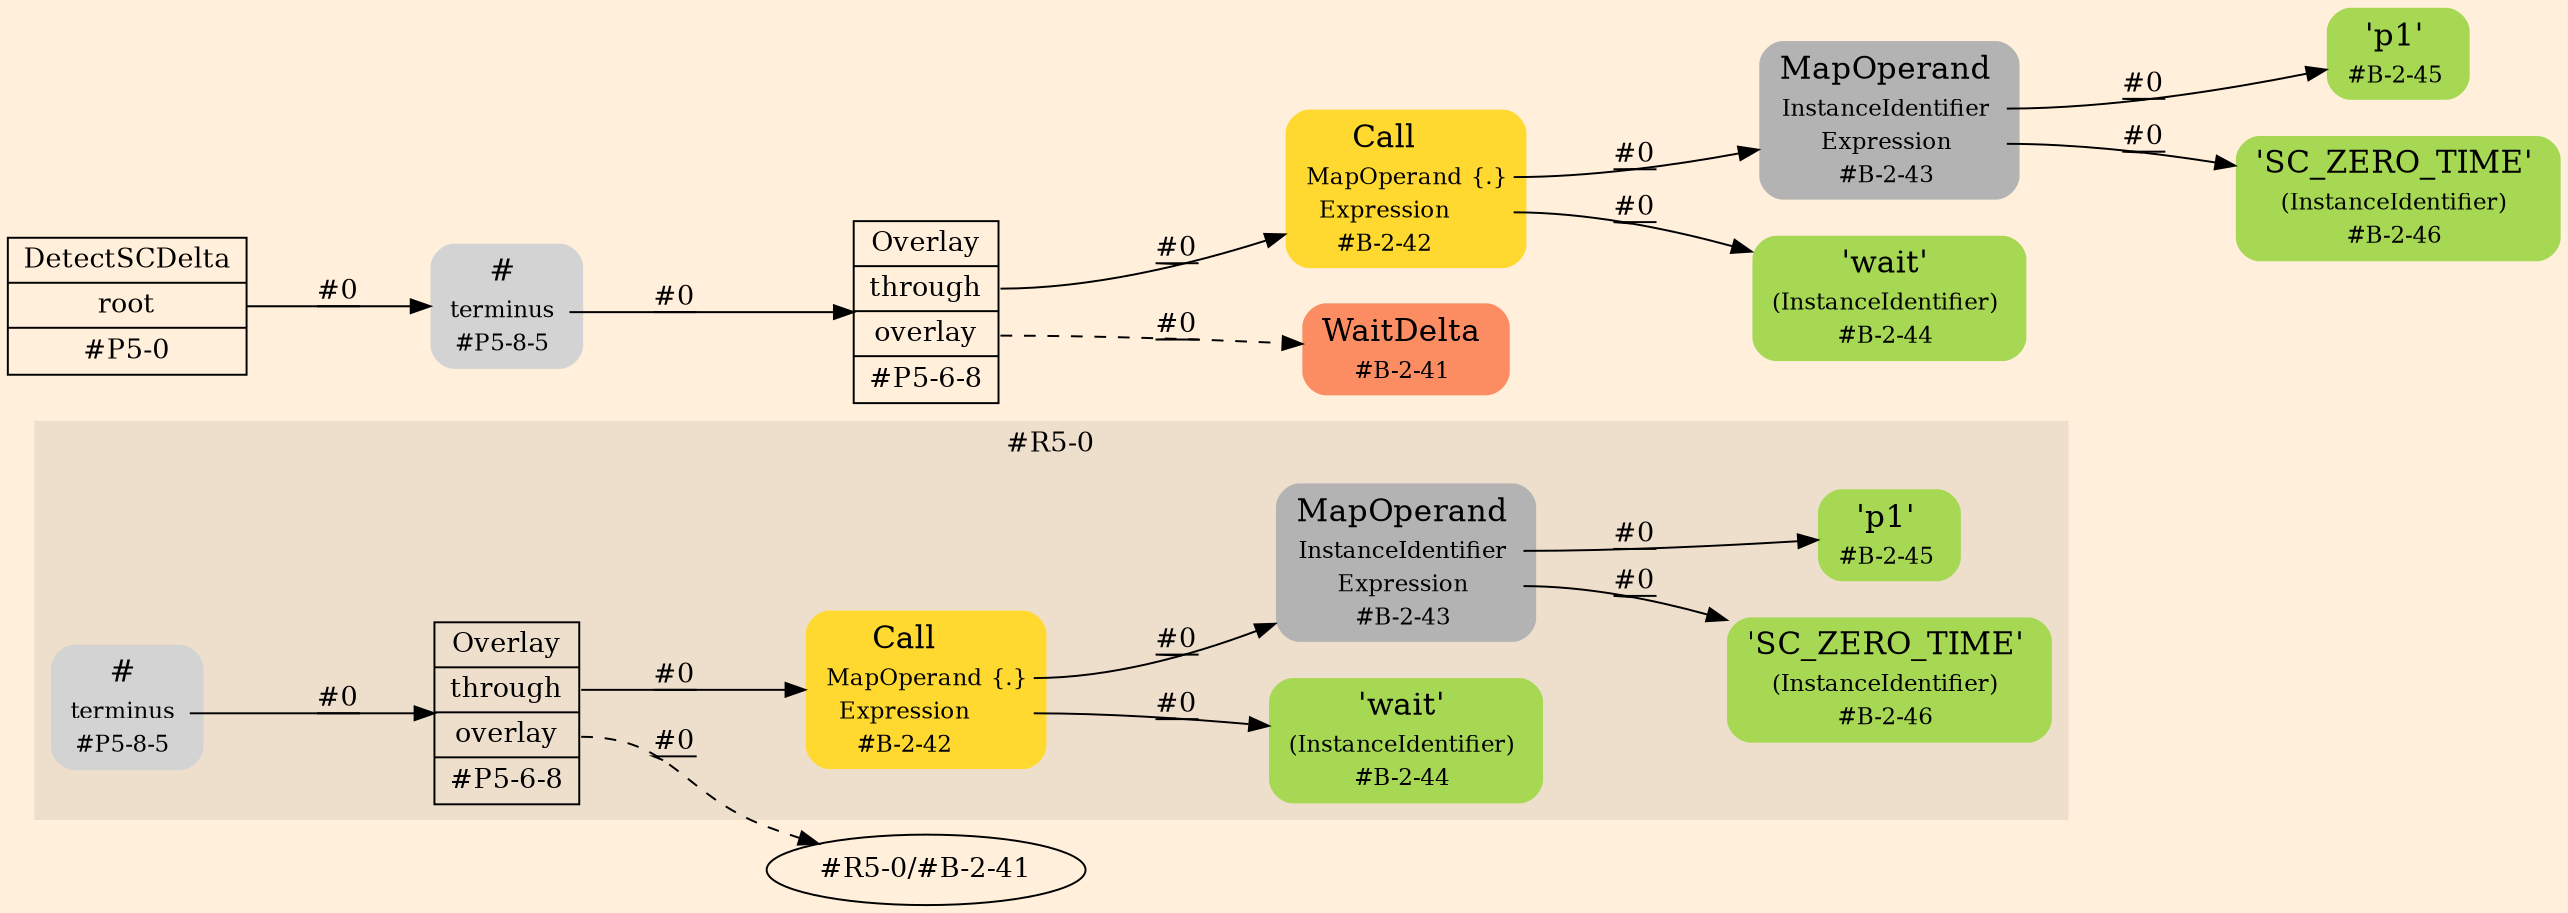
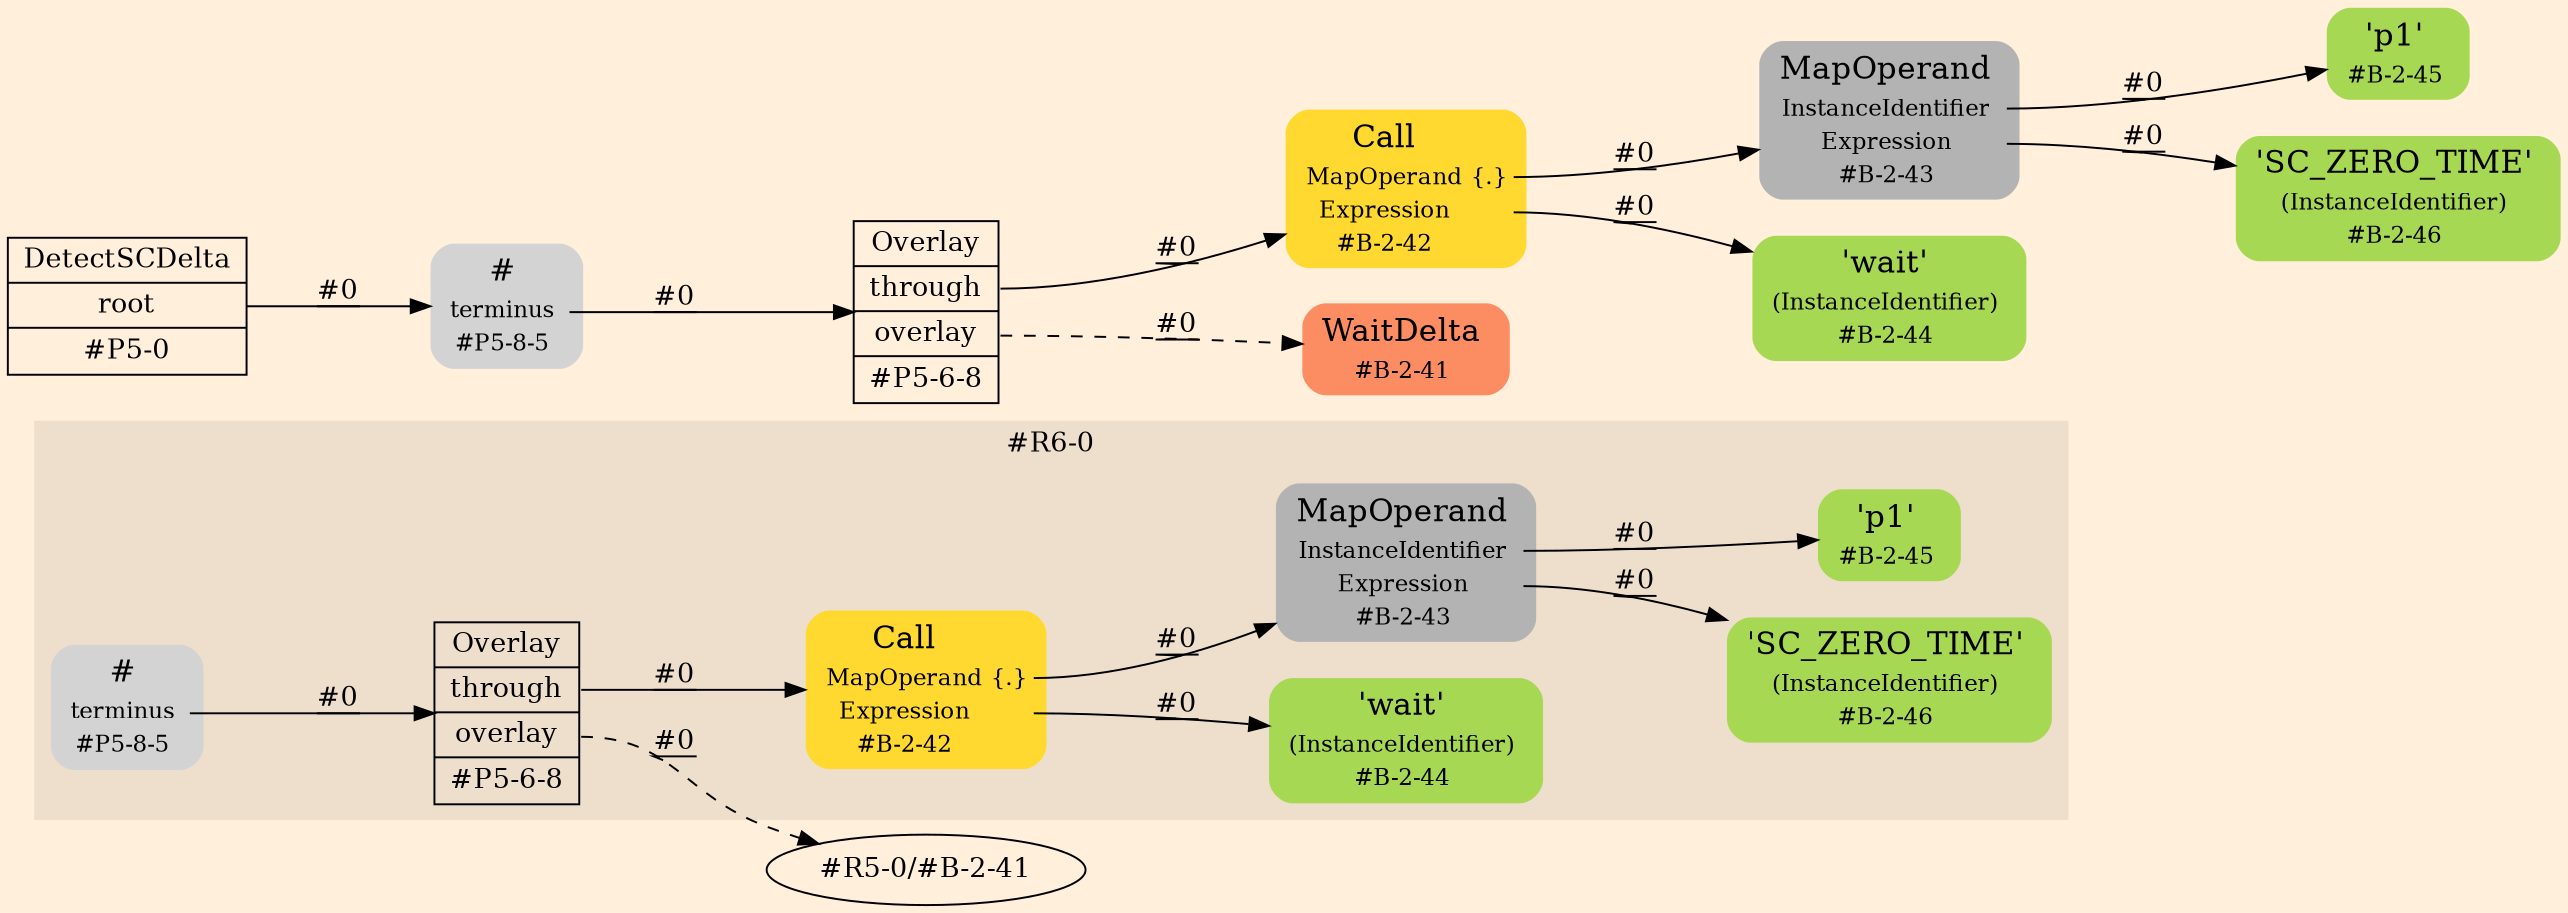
(1051, 444) -> (1051, 444)
